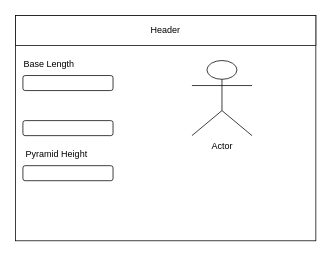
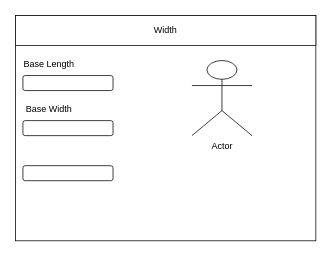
(165, 30) -> (165, 30)
none -> (49, 109)
(57, 154) -> none
